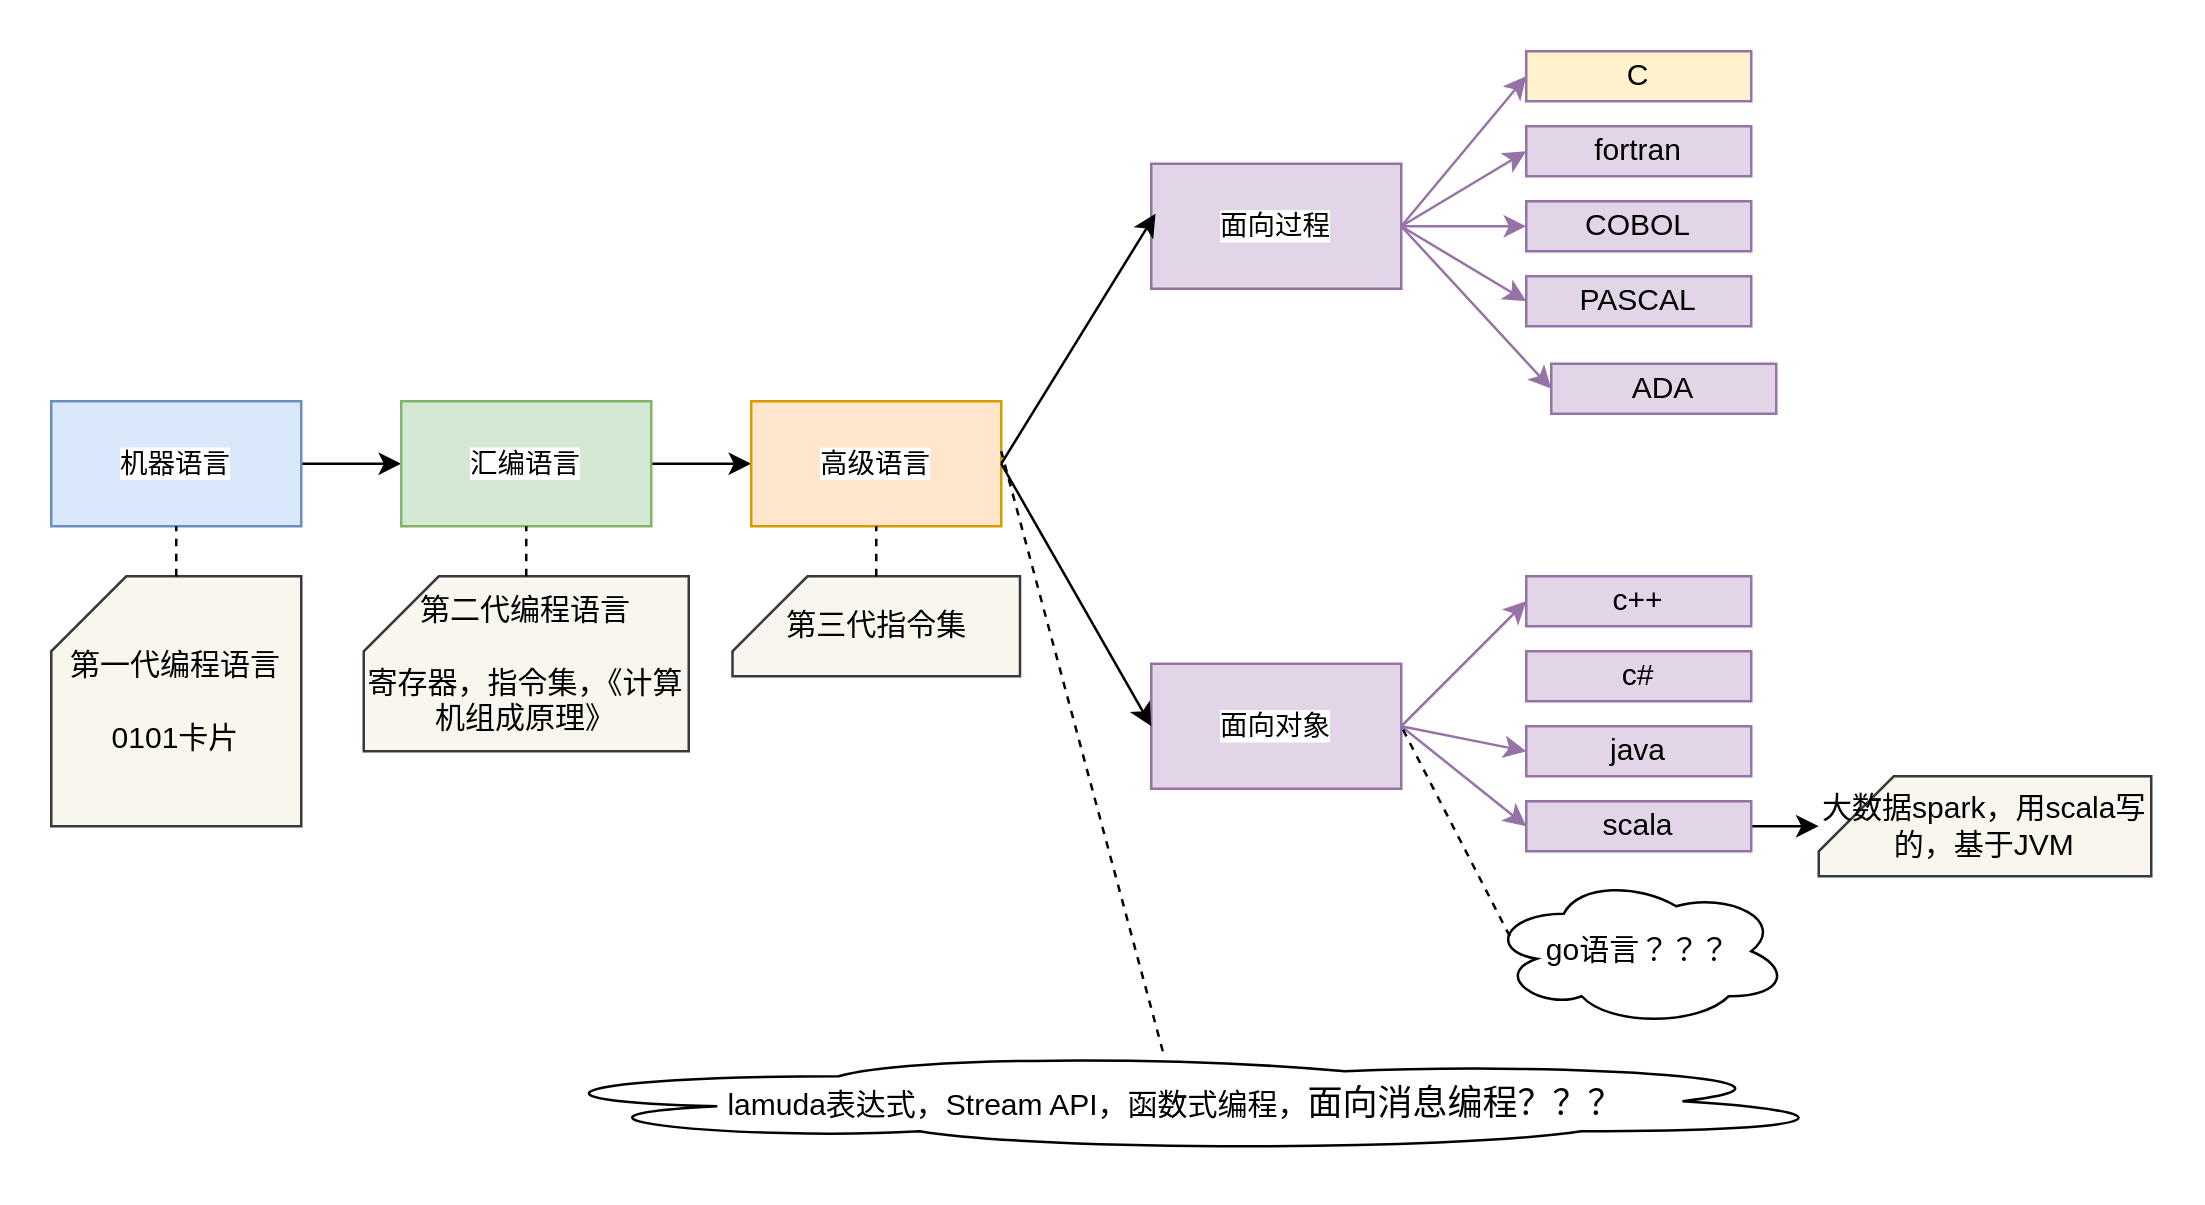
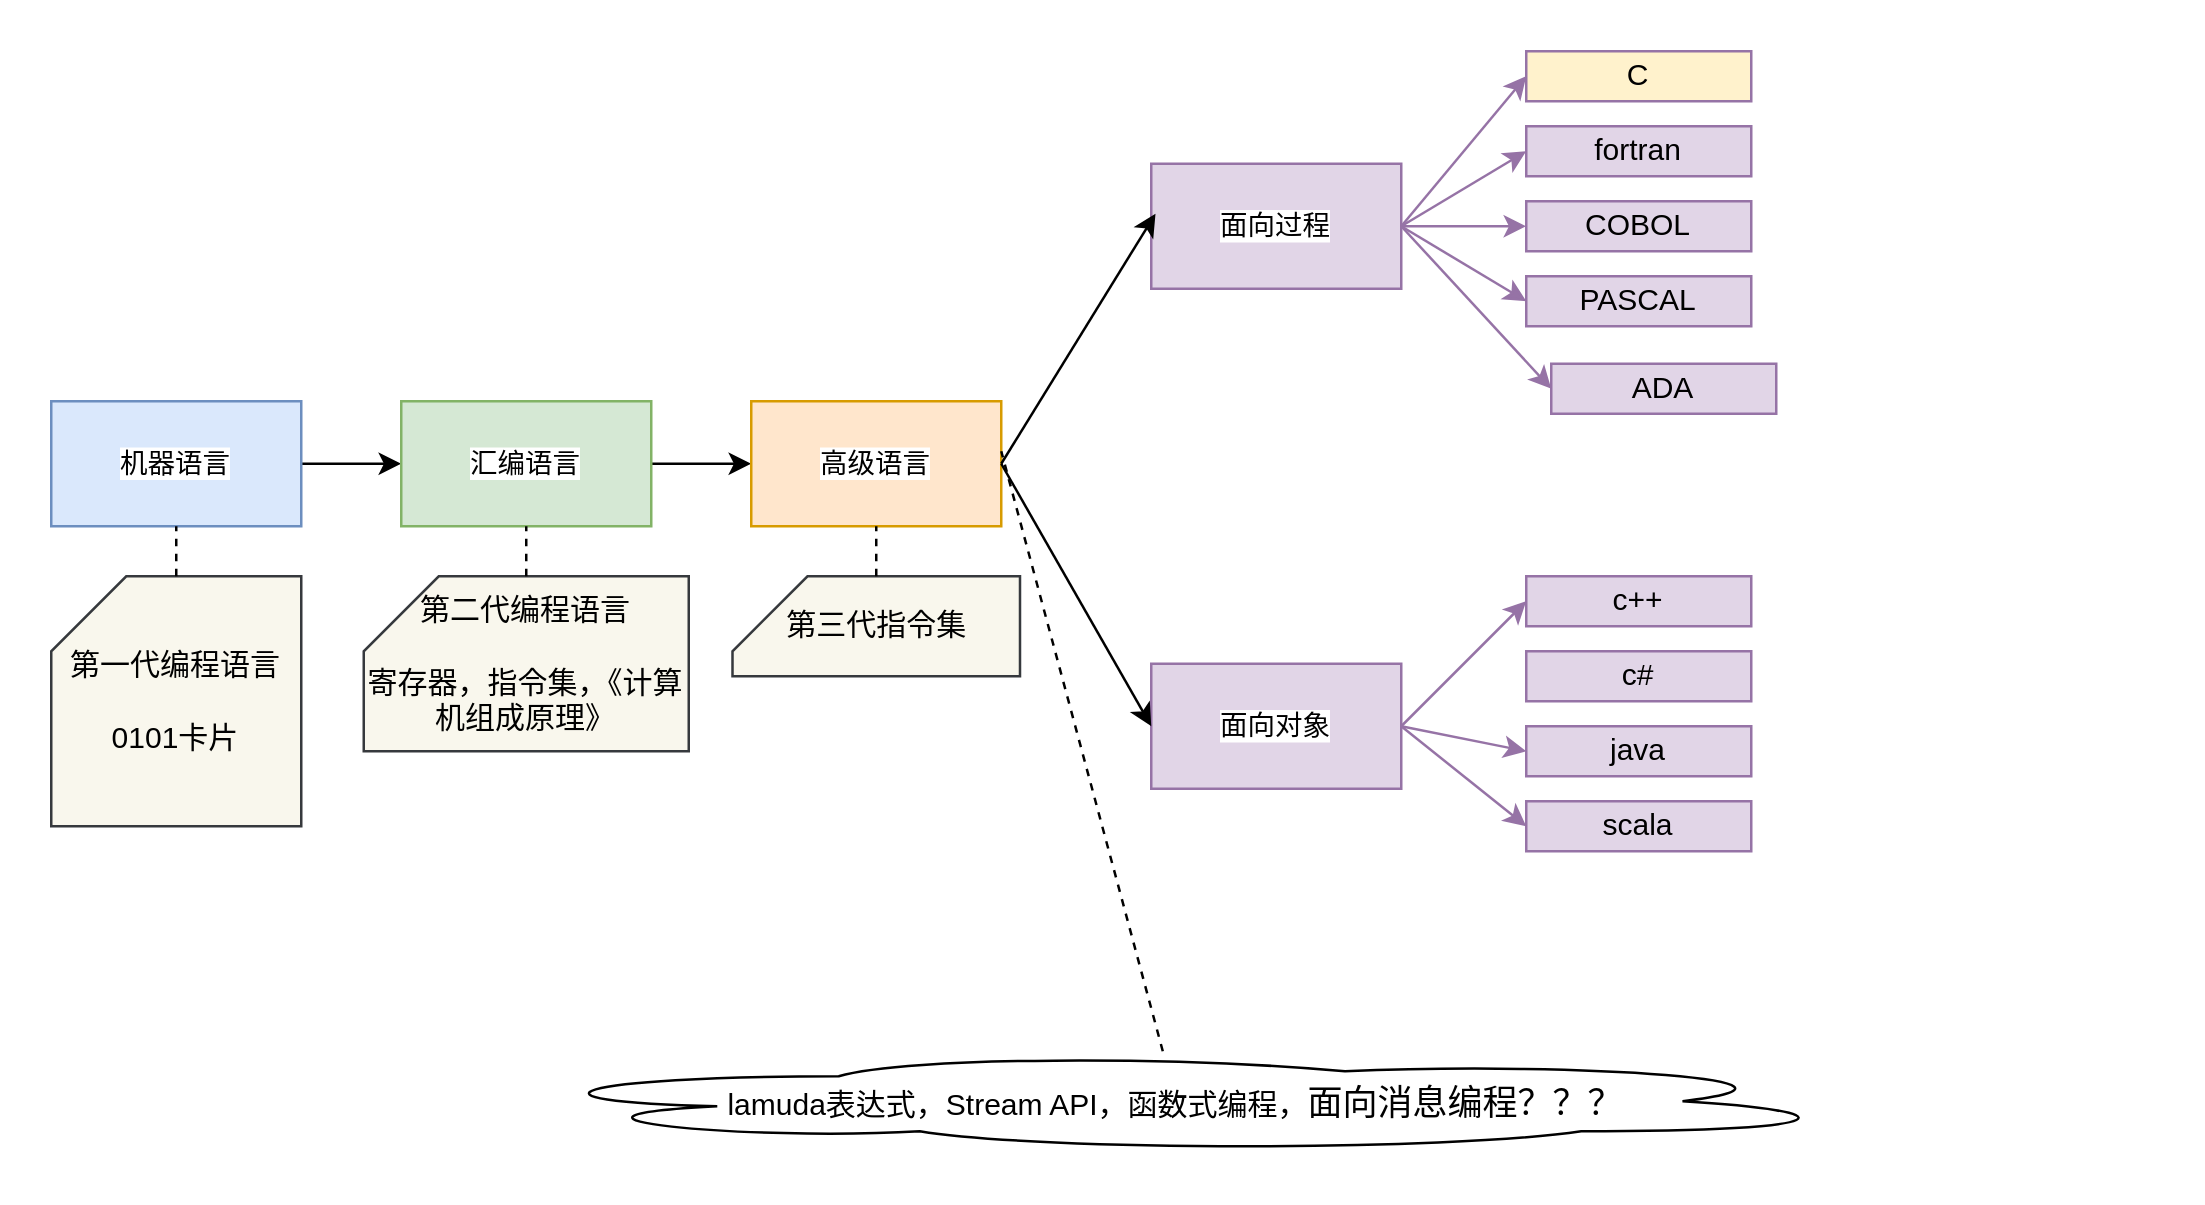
(1793, 826) -> none
(1985, 826) -> none
(1458, 837) -> none
(1639, 951) -> none
